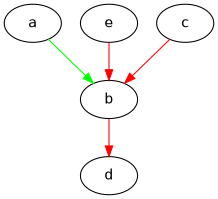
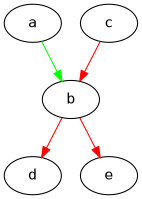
(109, 56) -> (88, 133)
